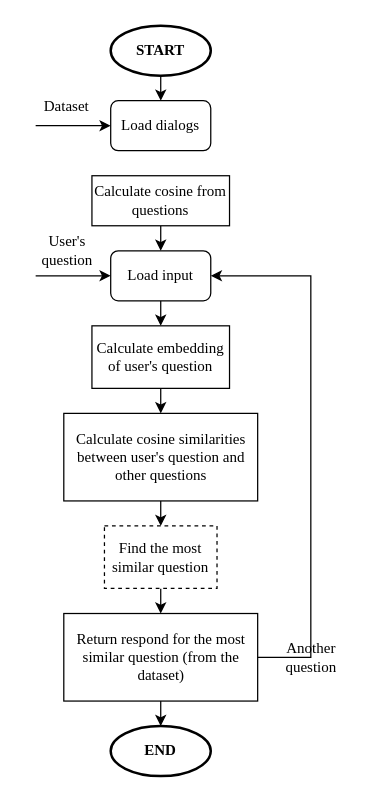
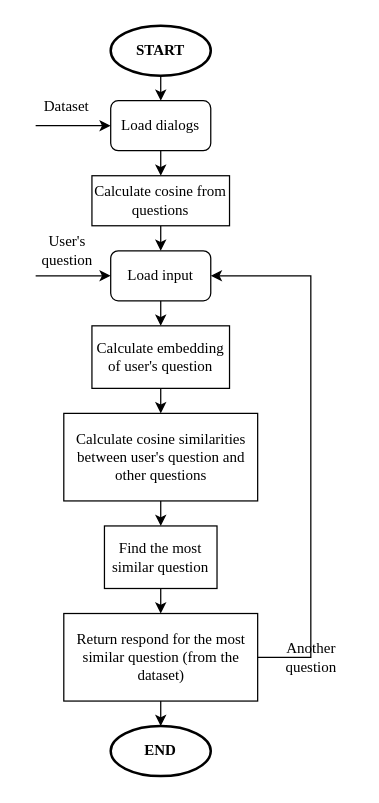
none -> (161, 159)
(161, 557) -> (161, 557)
